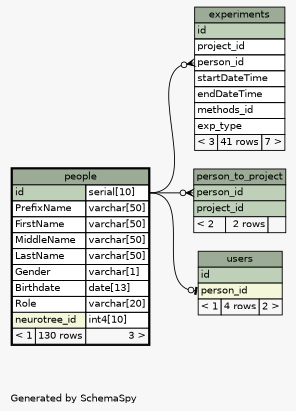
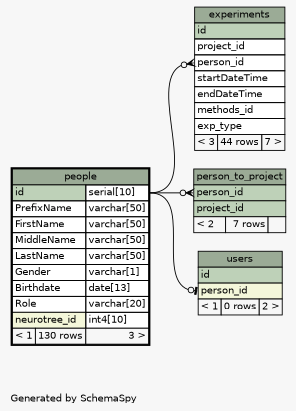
(240, 142) -> (240, 142)
(249, 224) -> (249, 224)
(240, 307) -> (240, 307)
